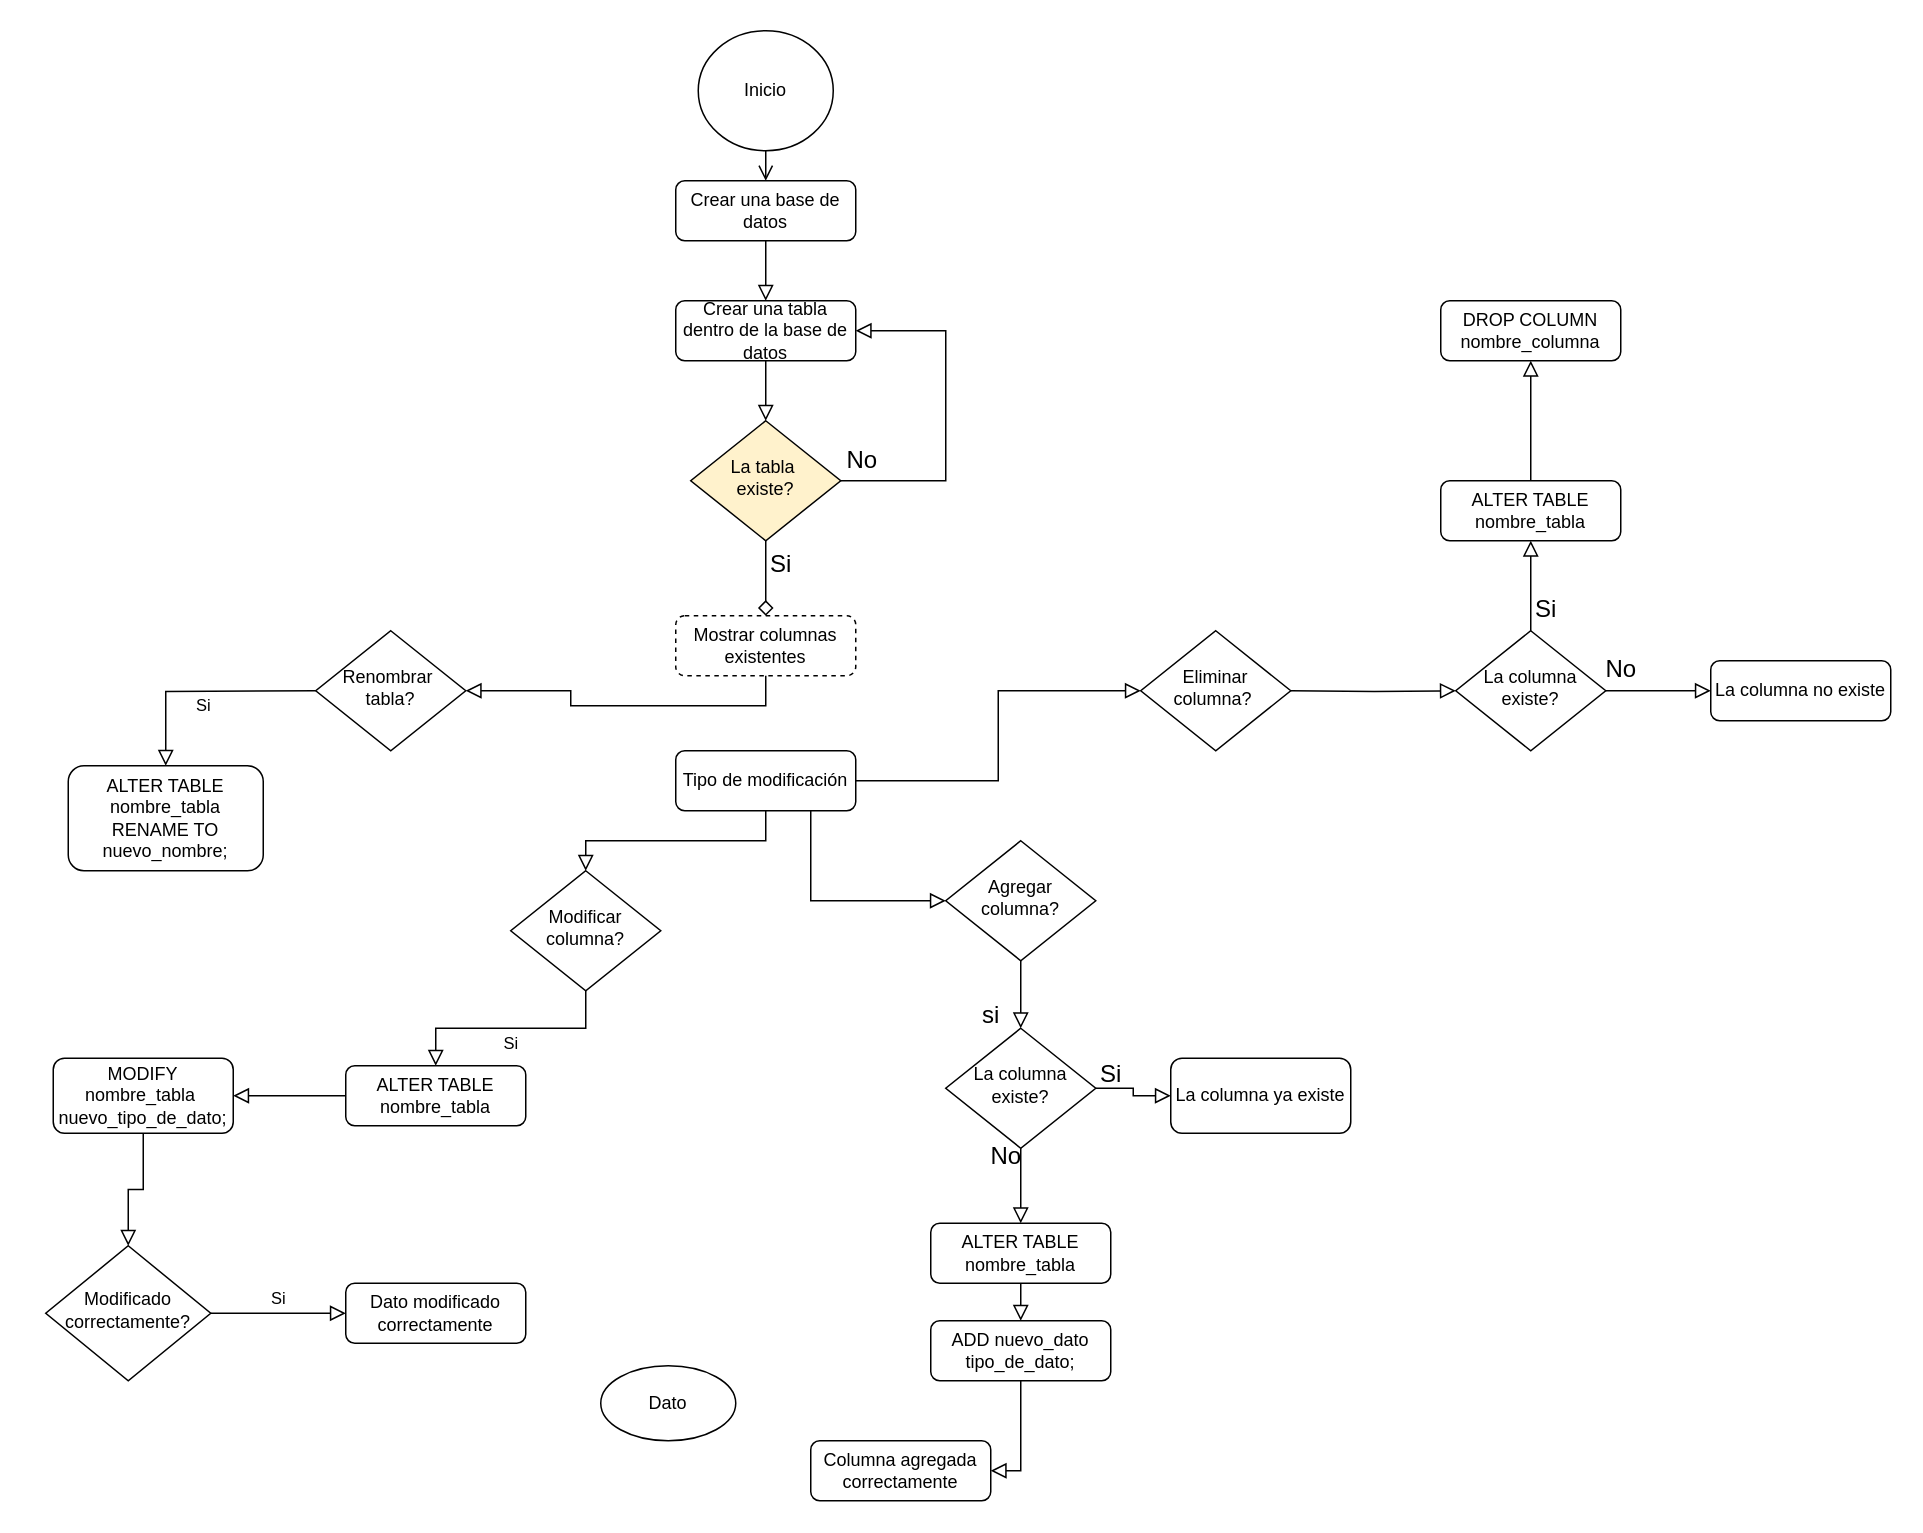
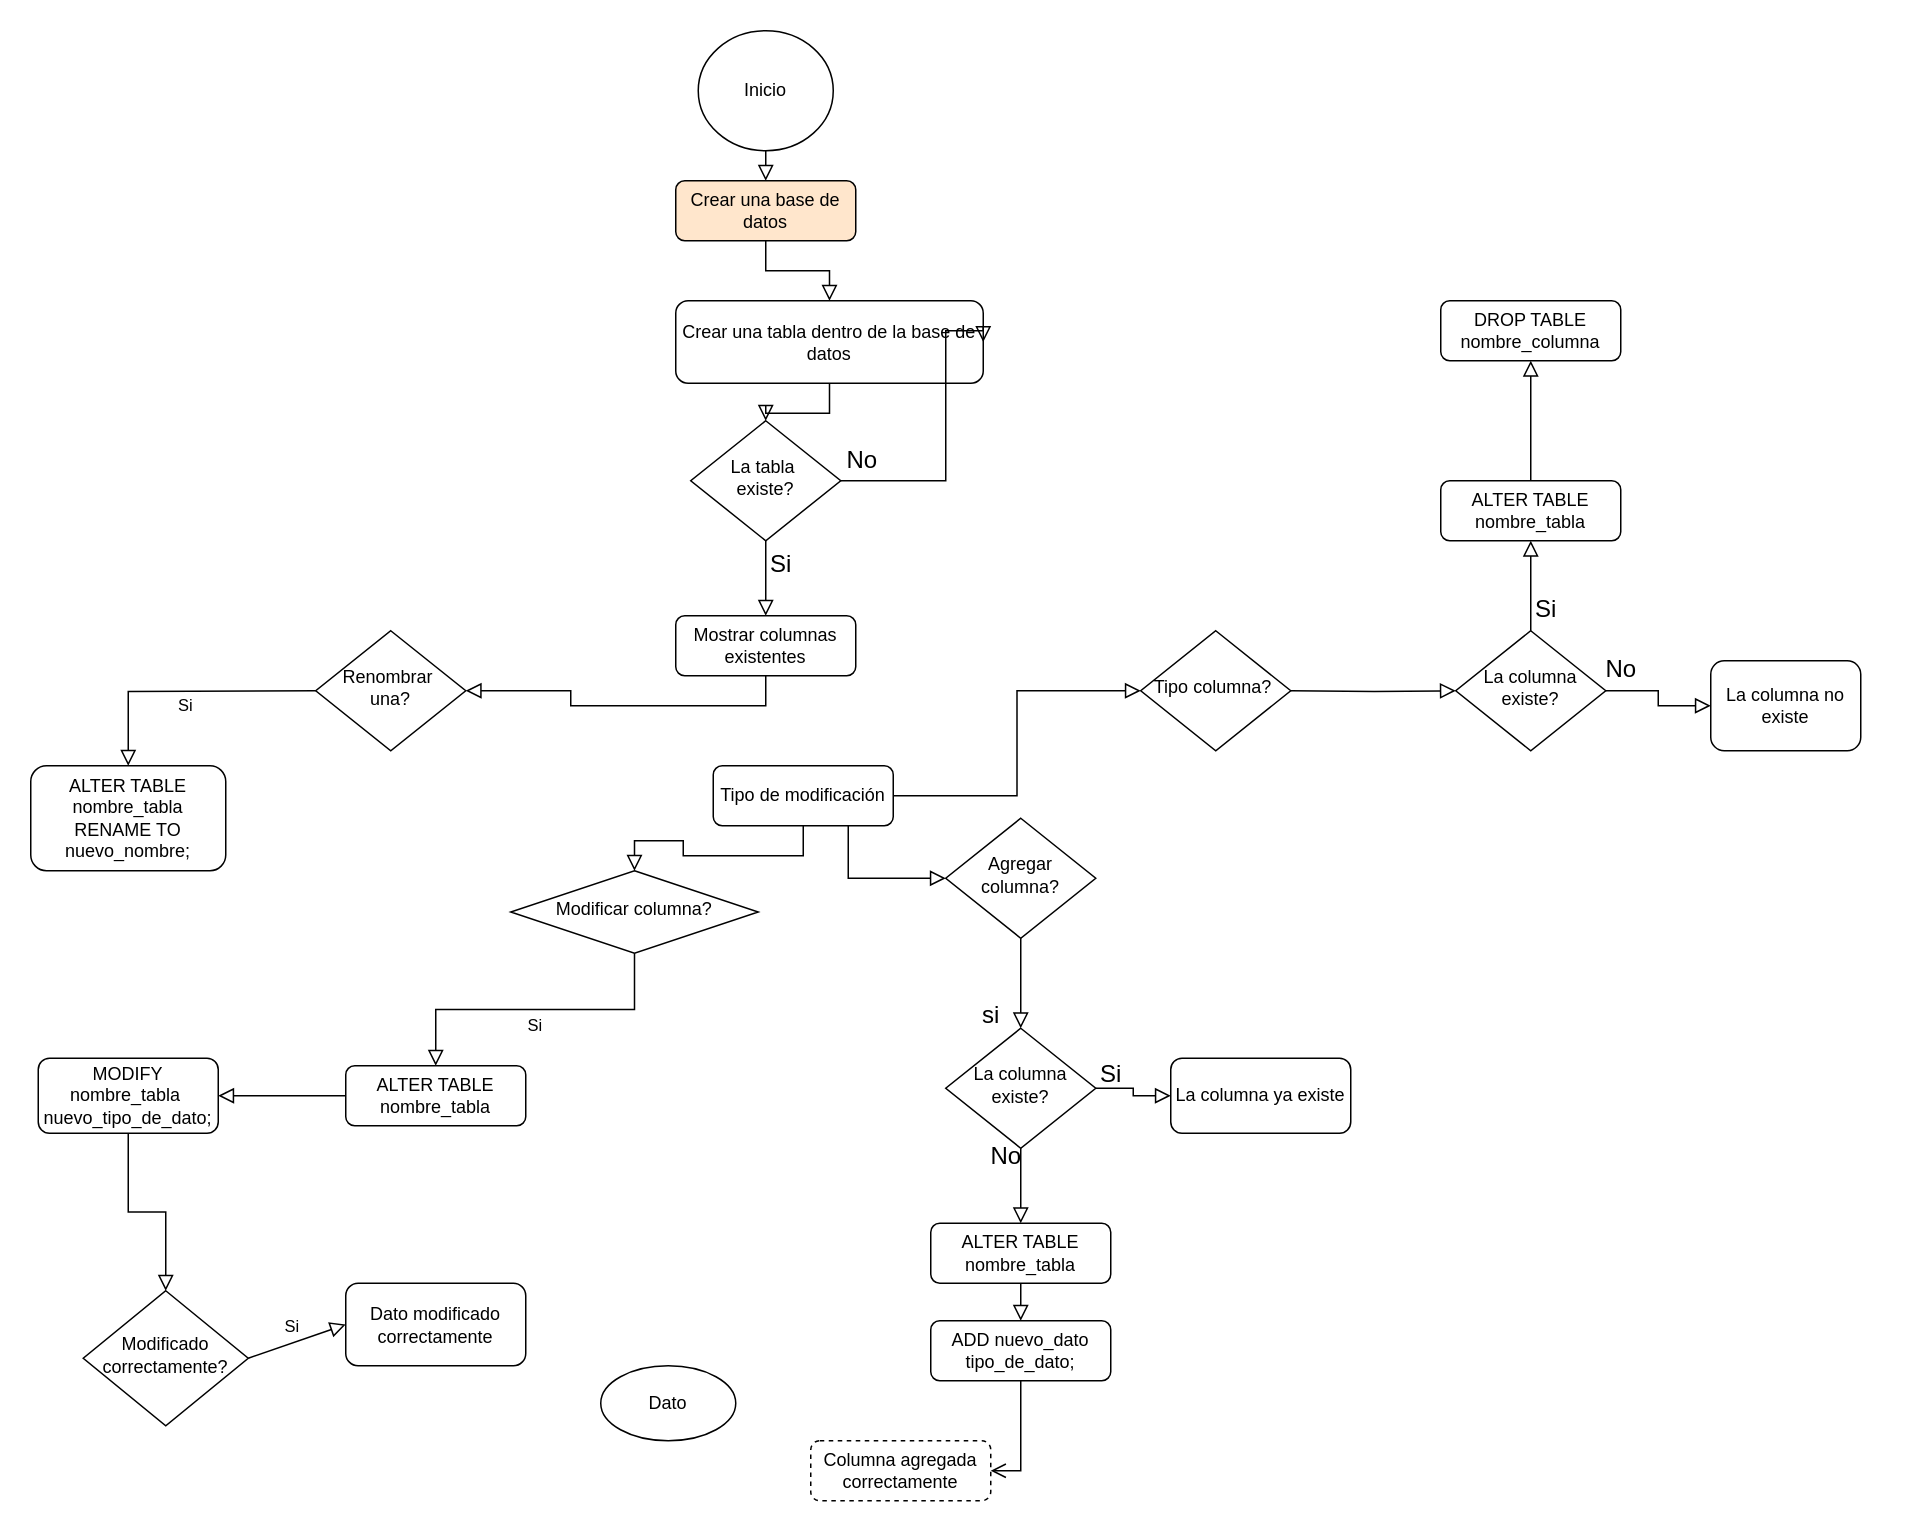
(766, 170) -> (766, 165)
(766, 211) -> (766, 211)
(766, 331) -> (830, 342)
(1531, 331) -> (1531, 331)
(766, 481) -> (766, 481)
(766, 599) -> (766, 599)
(766, 646) -> (766, 646)
(391, 688) -> (391, 688)
(1216, 688) -> (1216, 688)
(1801, 691) -> (1786, 706)
(766, 781) -> (803, 796)
(166, 818) -> (128, 818)
(1021, 901) -> (1021, 878)
(586, 931) -> (635, 912)
(143, 1096) -> (128, 1096)
(128, 1313) -> (166, 1358)
(436, 1313) -> (436, 1325)
(901, 1471) -> (901, 1471)
(1007, 1471) -> (1001, 1471)
